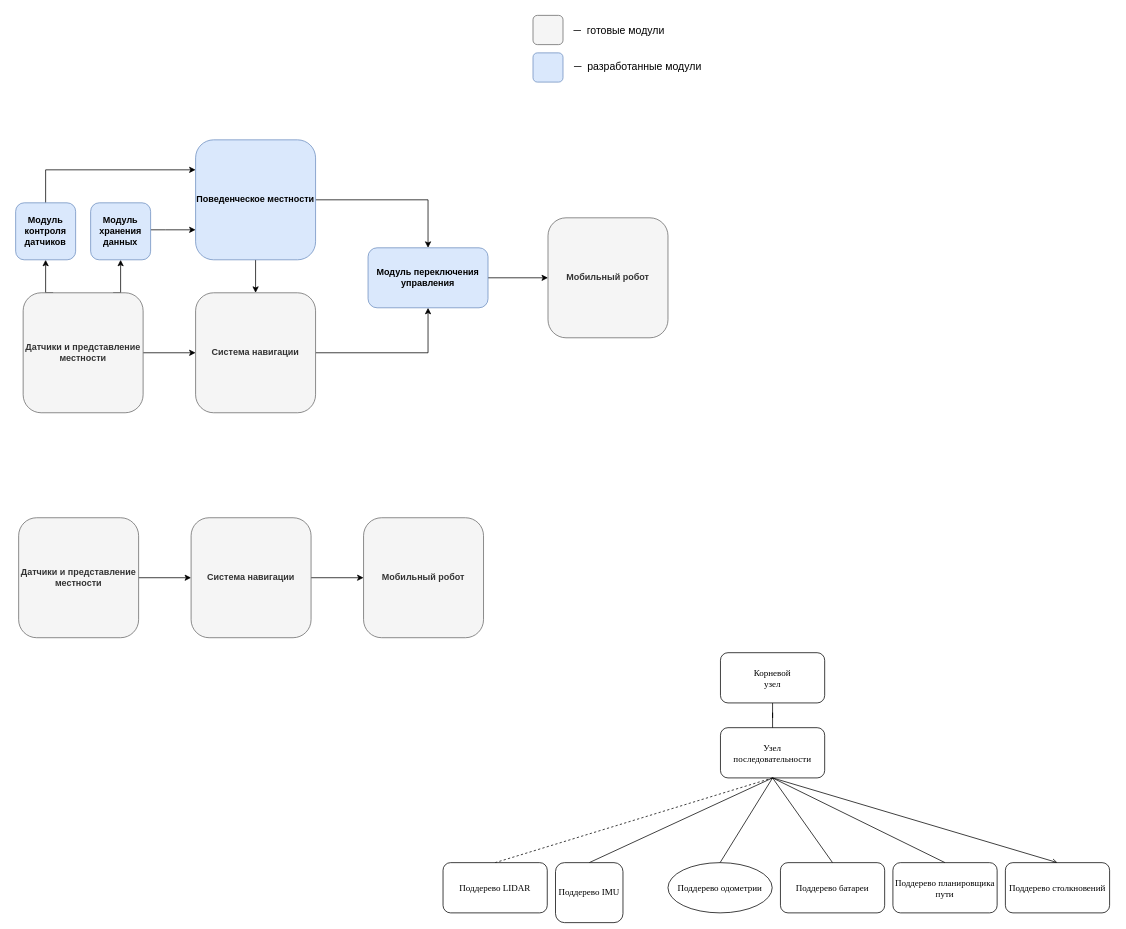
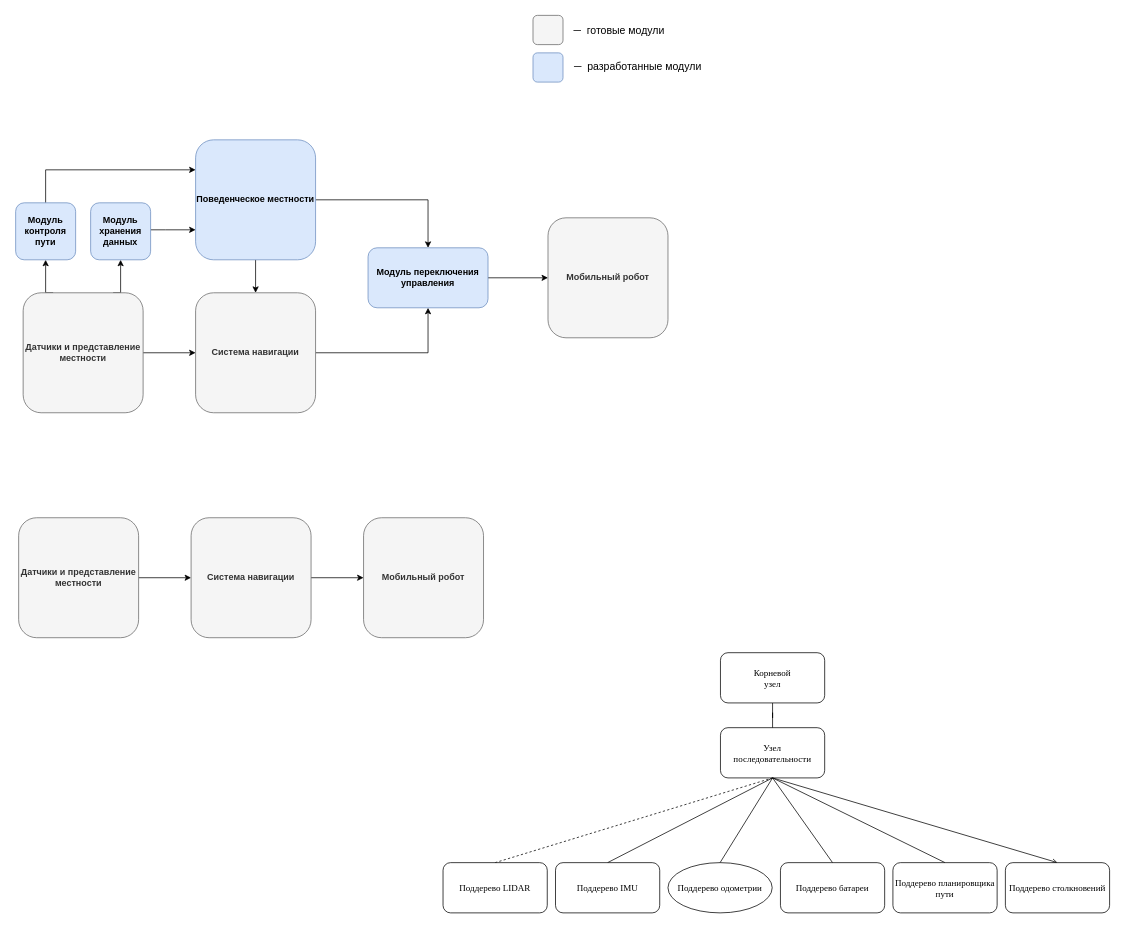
(45, 231) -> (45, 231)
(589, 893) -> (608, 888)
